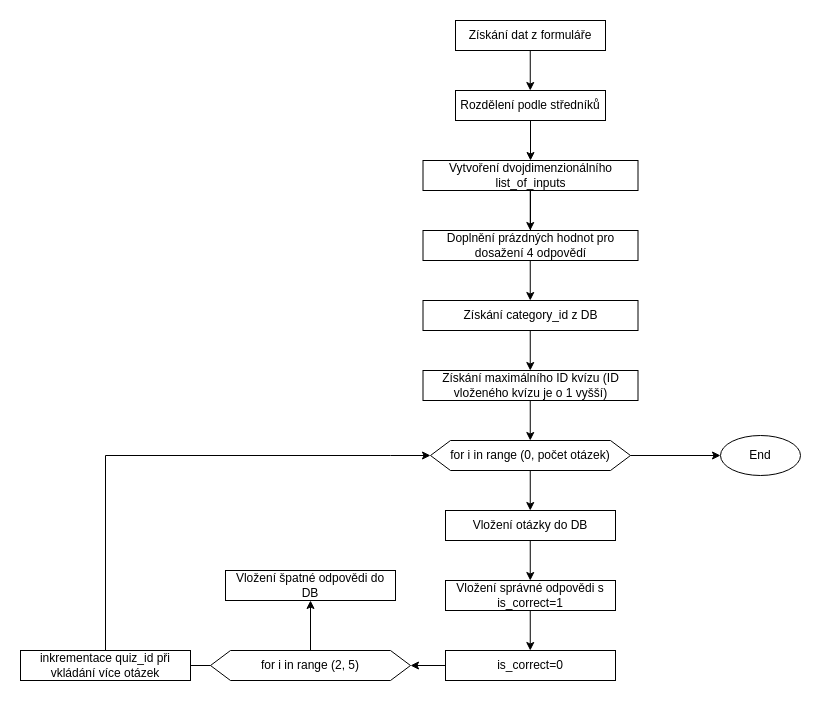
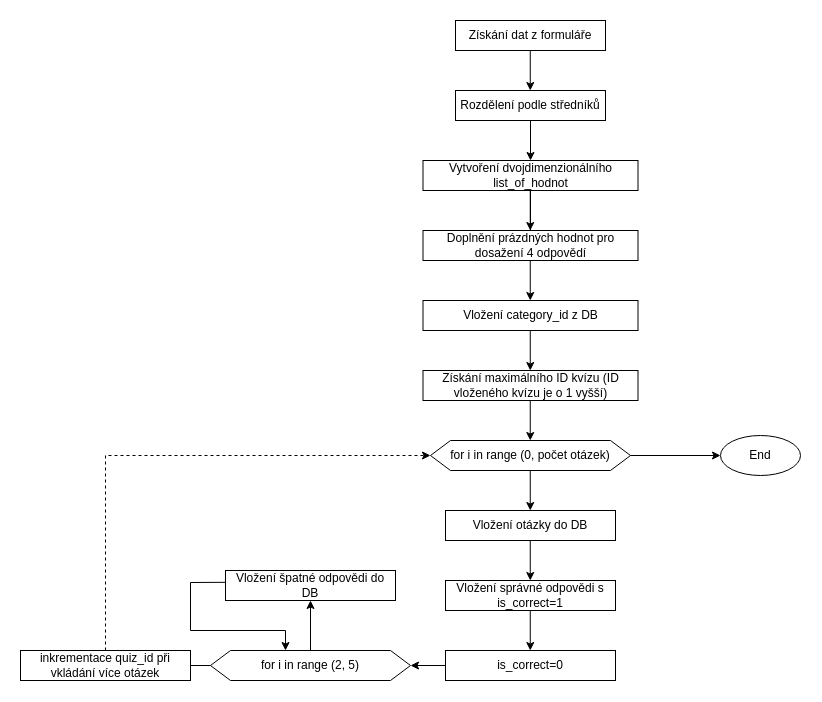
(531, 176) -> (531, 176)
(531, 316) -> (531, 316)
(167, 456) -> (167, 456)
none -> (204, 631)
